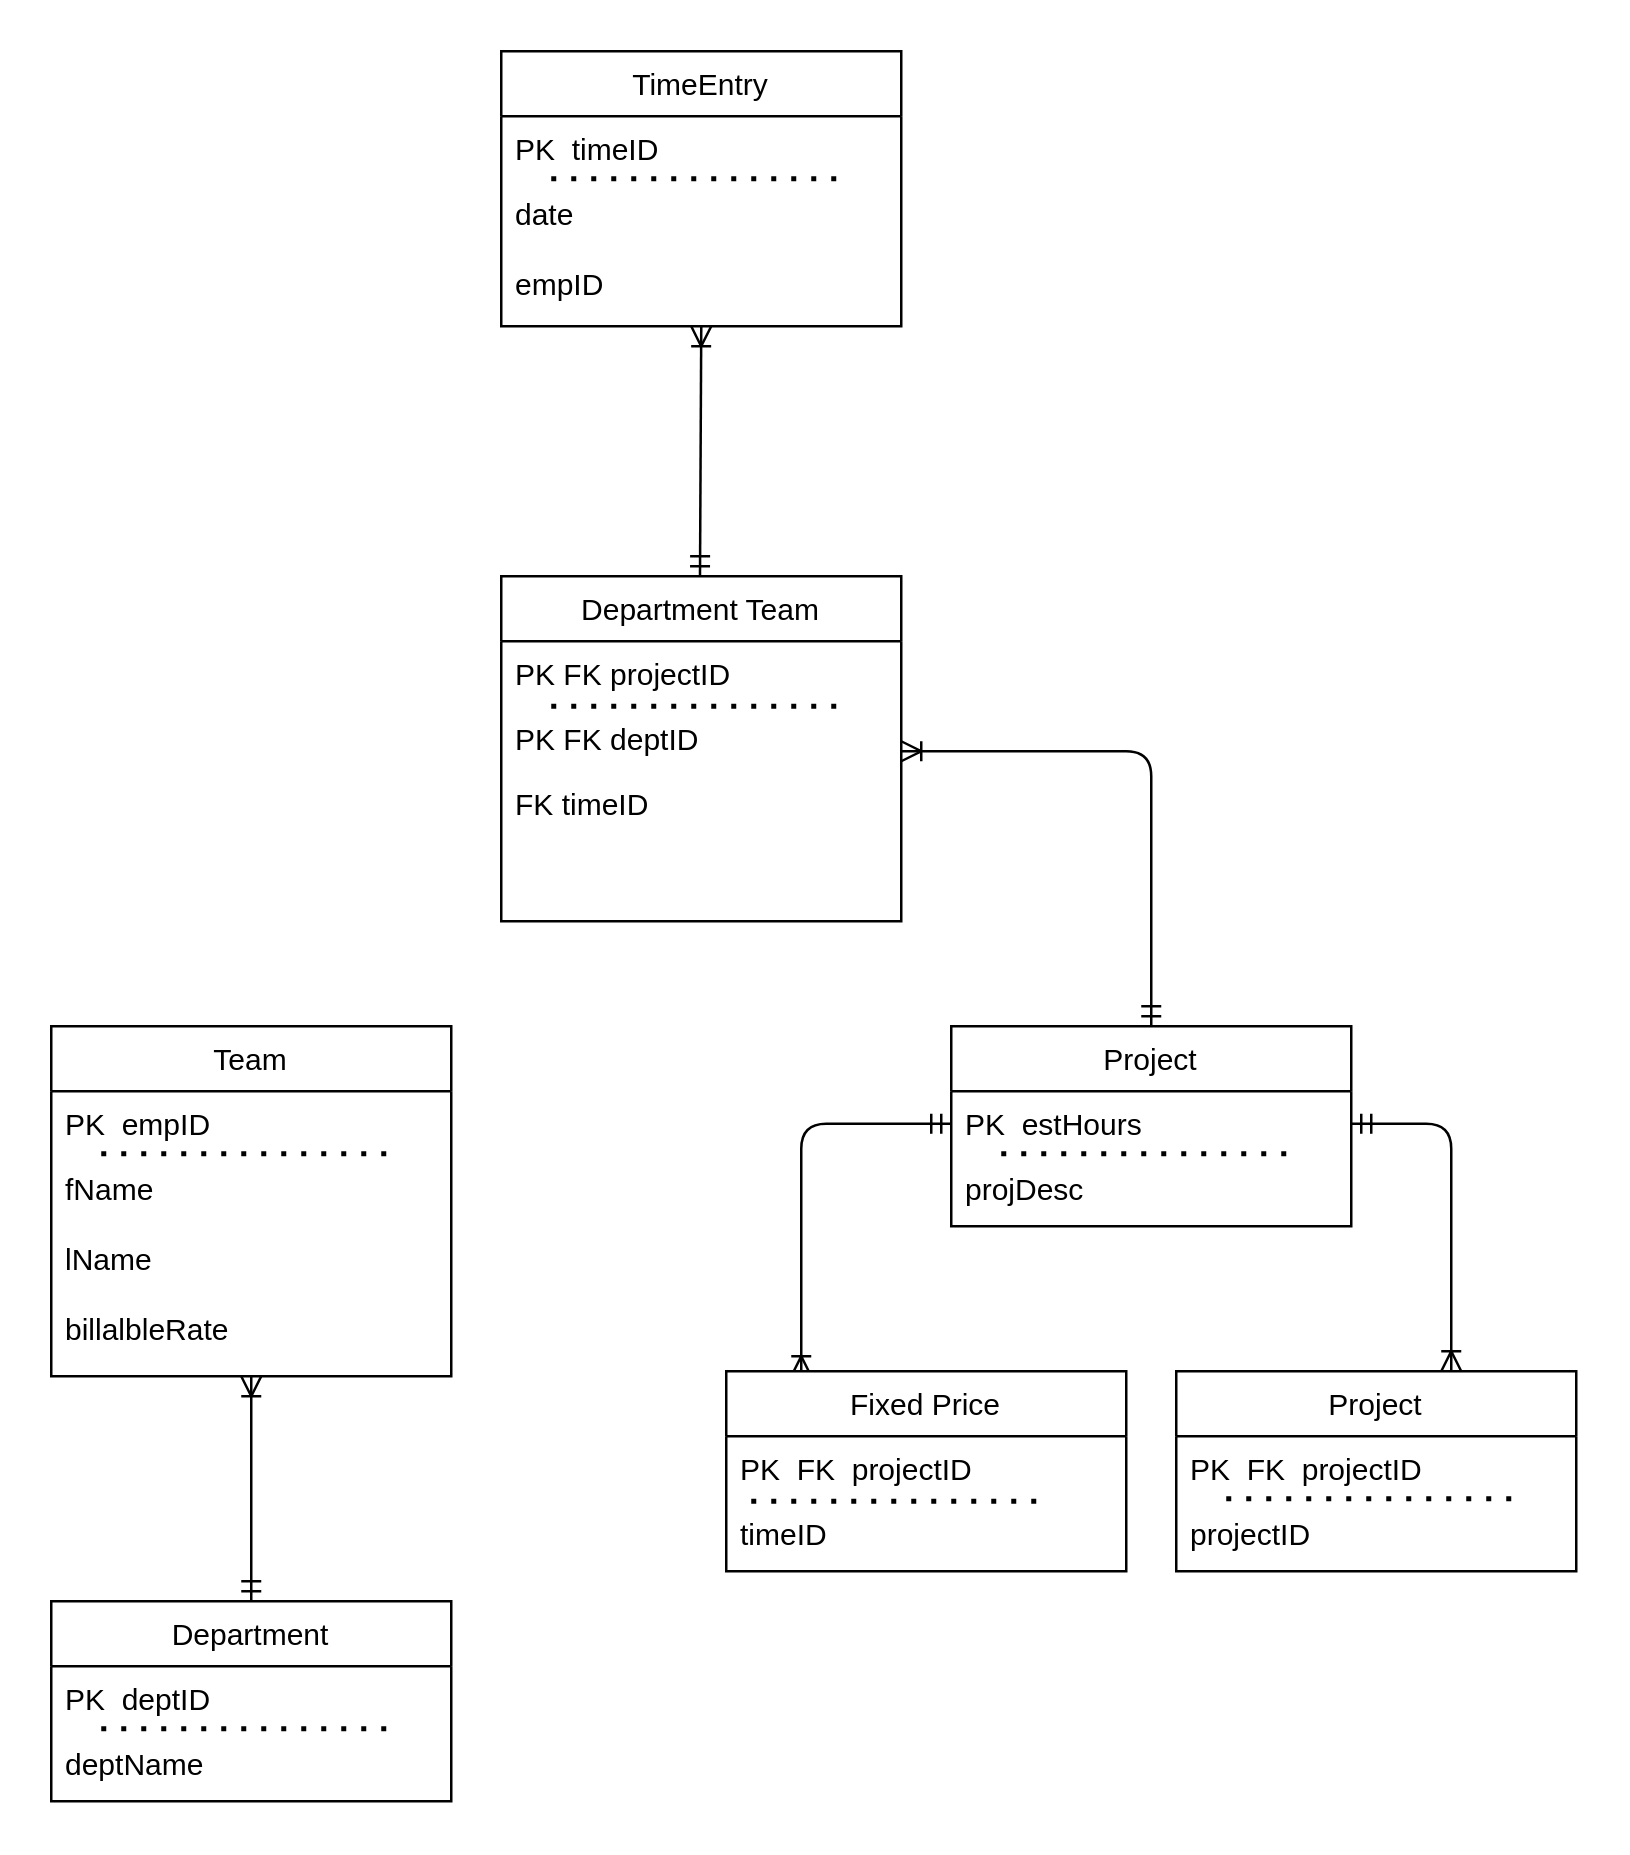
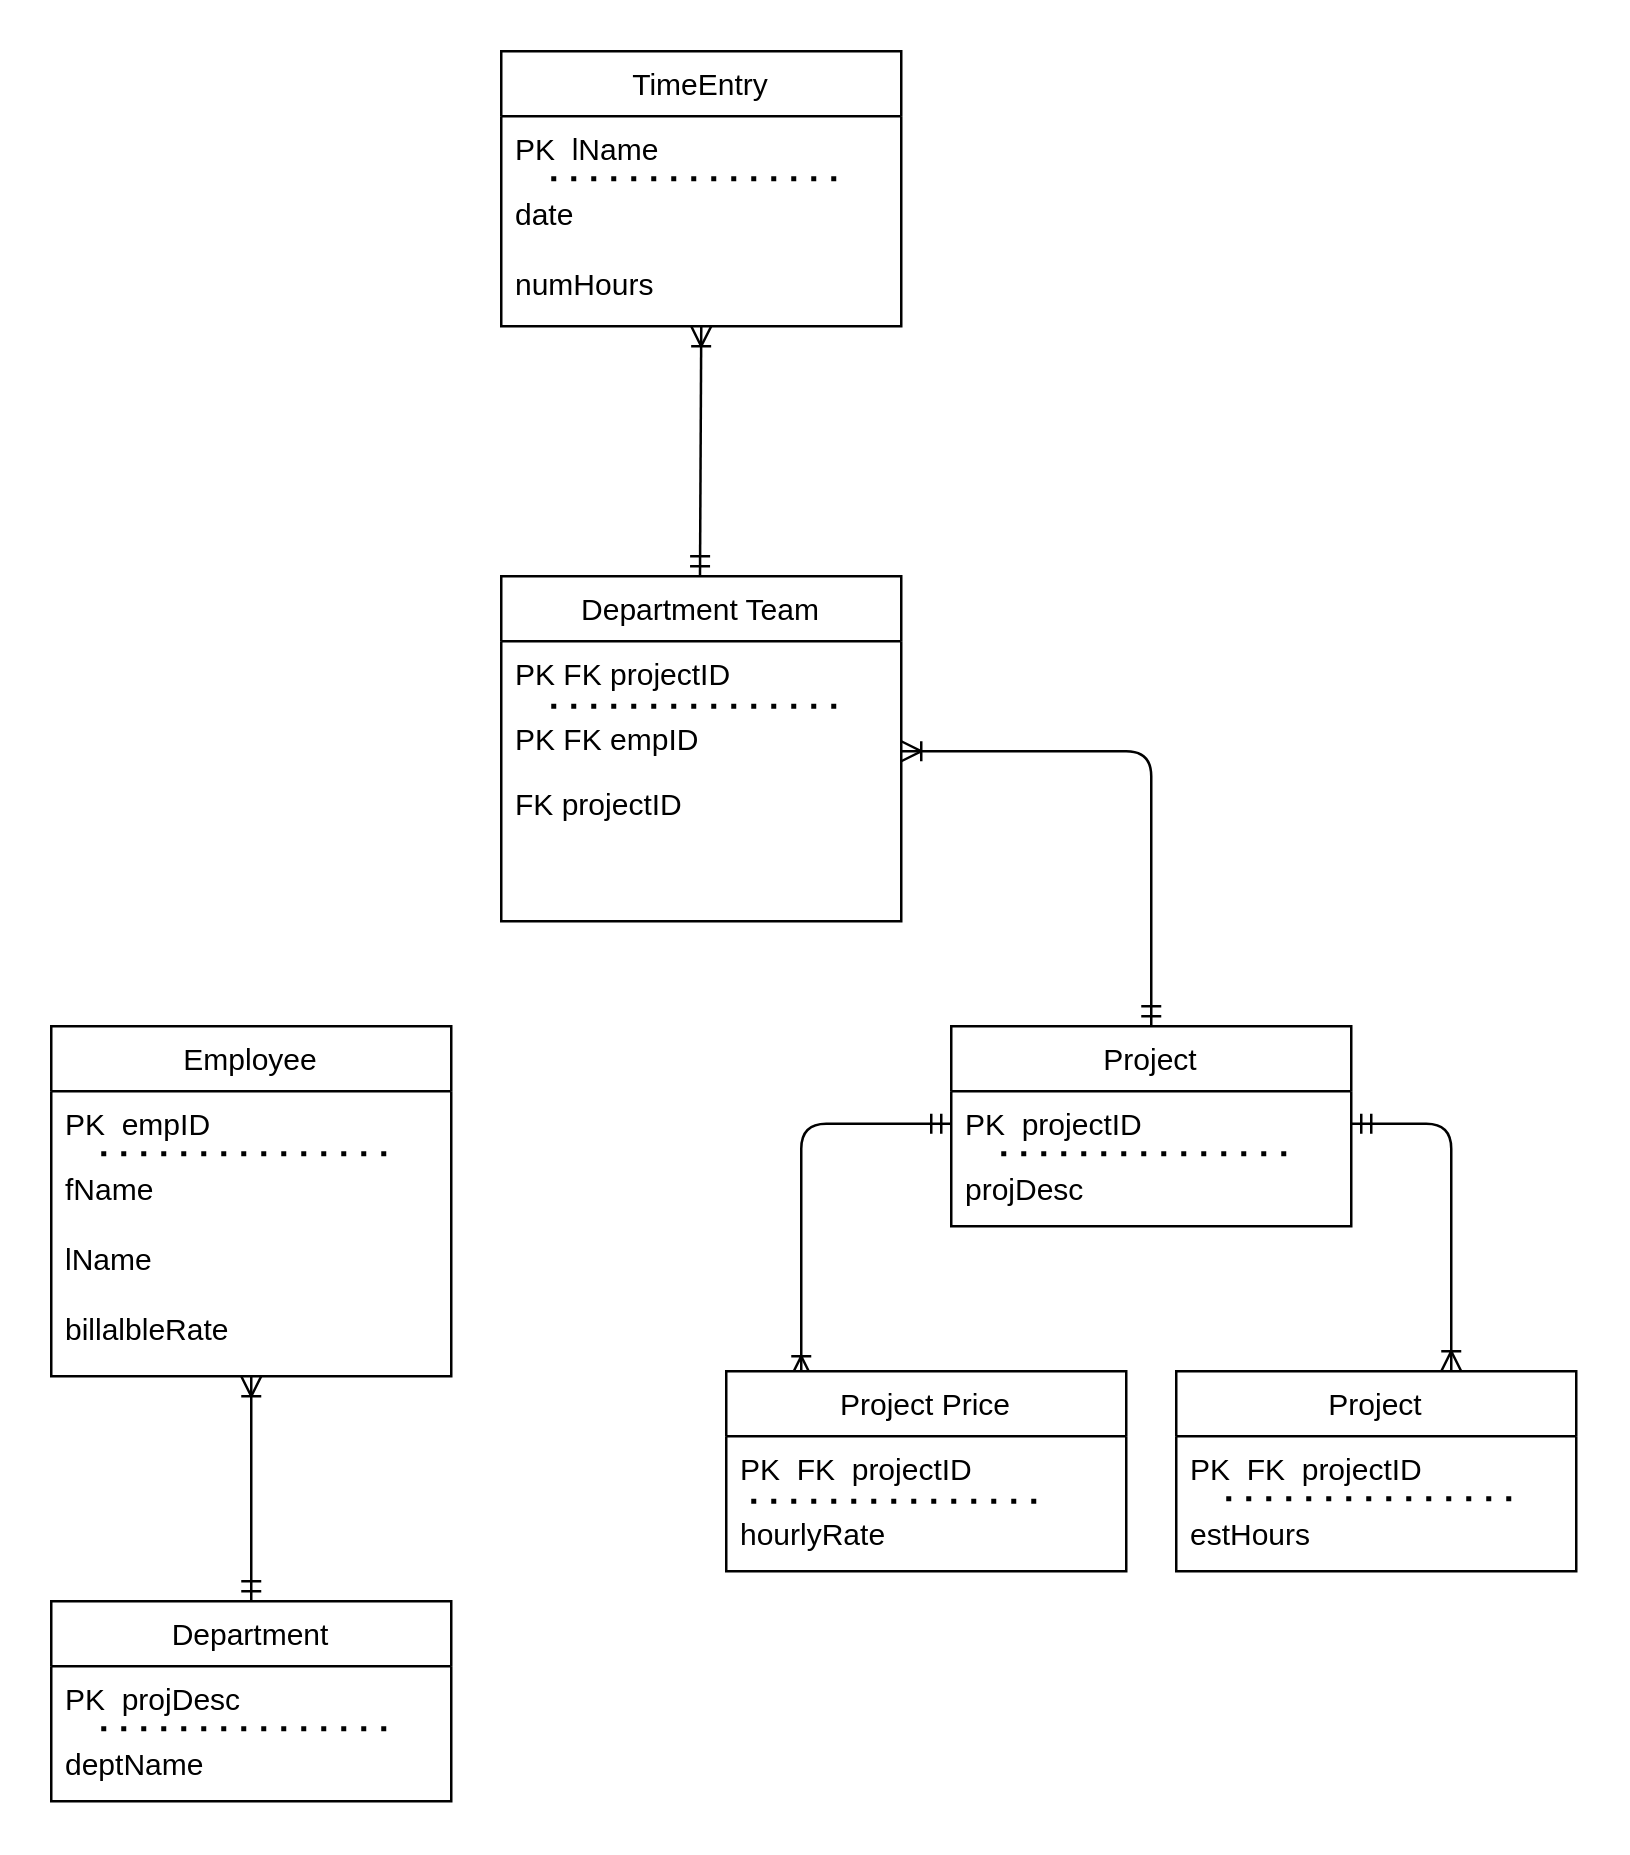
(591, 150) -> (583, 150)
(557, 285) -> (582, 285)
(608, 740) -> (600, 740)
(583, 805) -> (612, 805)
(250, 1060) -> (250, 1060)
(1062, 1125) -> (1070, 1125)
(925, 1405) -> (925, 1405)
(787, 1535) -> (820, 1535)
(1266, 1535) -> (1257, 1535)
(145, 1700) -> (162, 1700)
